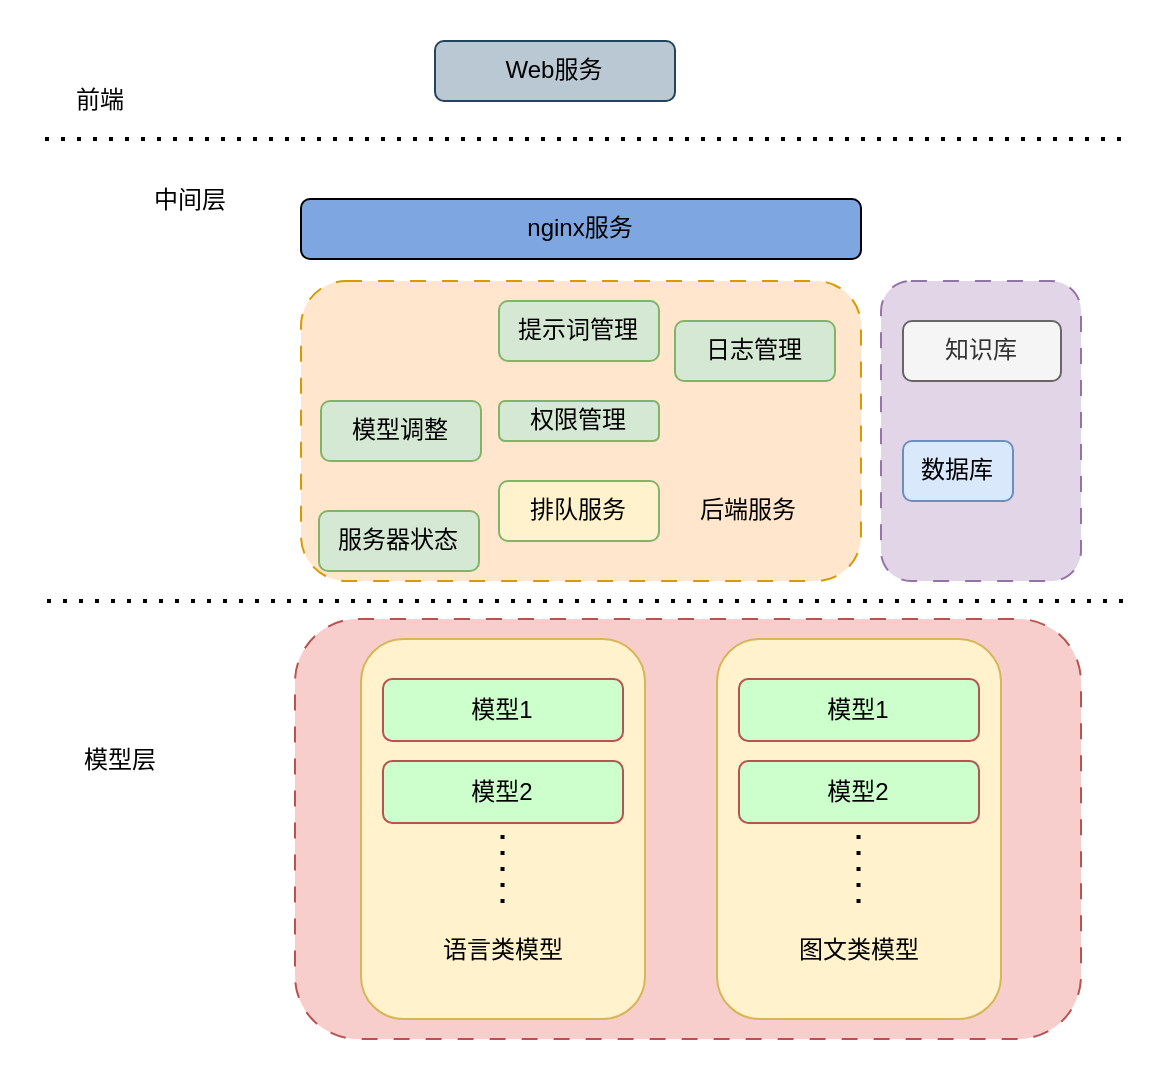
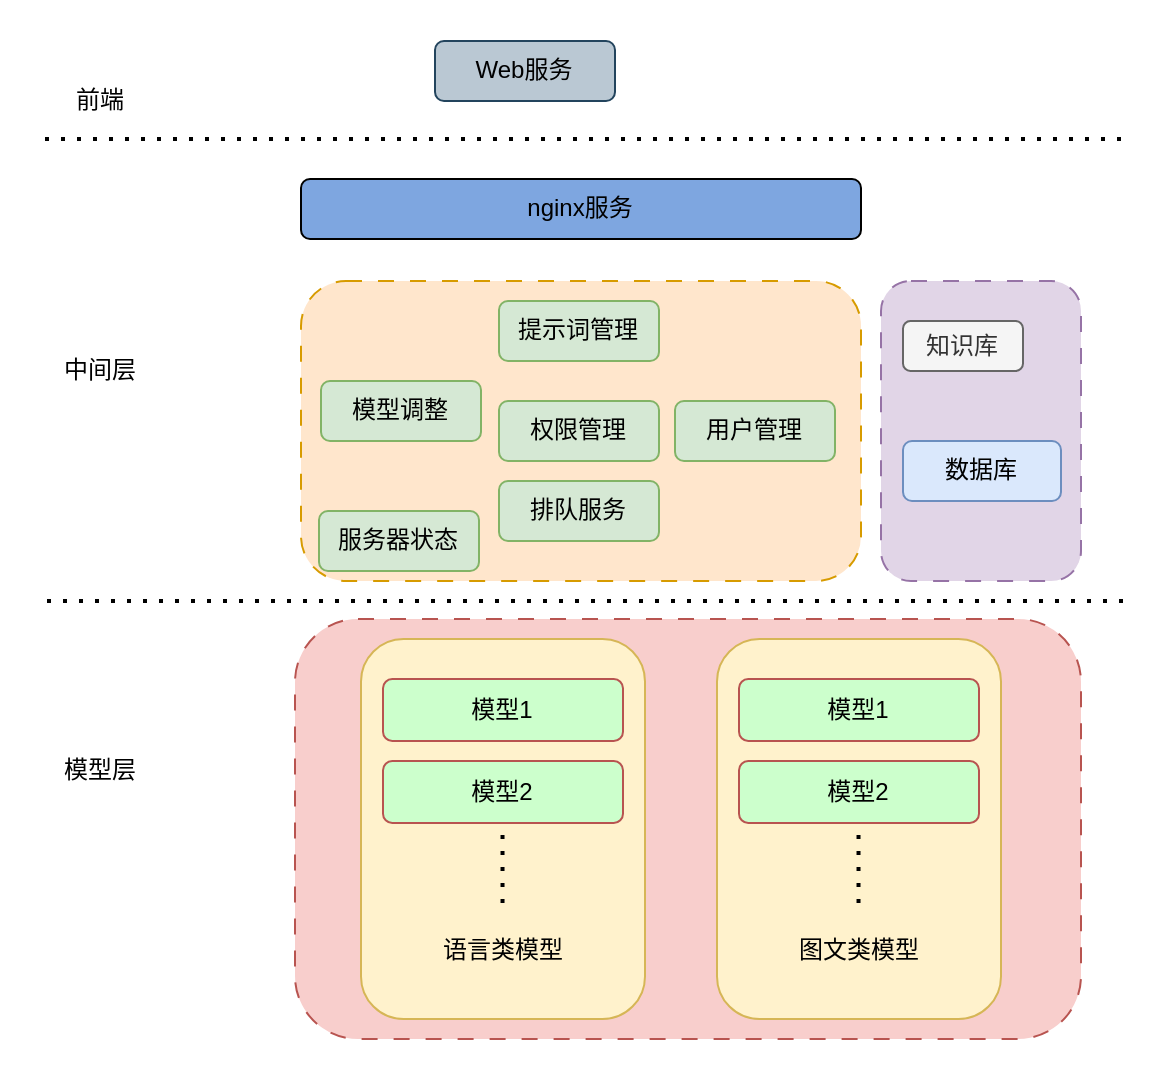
(555, 71) -> (525, 71)
(191, 201) -> (101, 371)
(581, 229) -> (581, 209)
(755, 351) -> none
(982, 351) -> (963, 346)
(579, 421) -> (579, 431)
(401, 431) -> (401, 411)
none -> (755, 431)
(958, 471) -> (982, 471)
(579, 511) -> (579, 511)
(749, 511) -> none
(121, 761) -> (101, 771)
